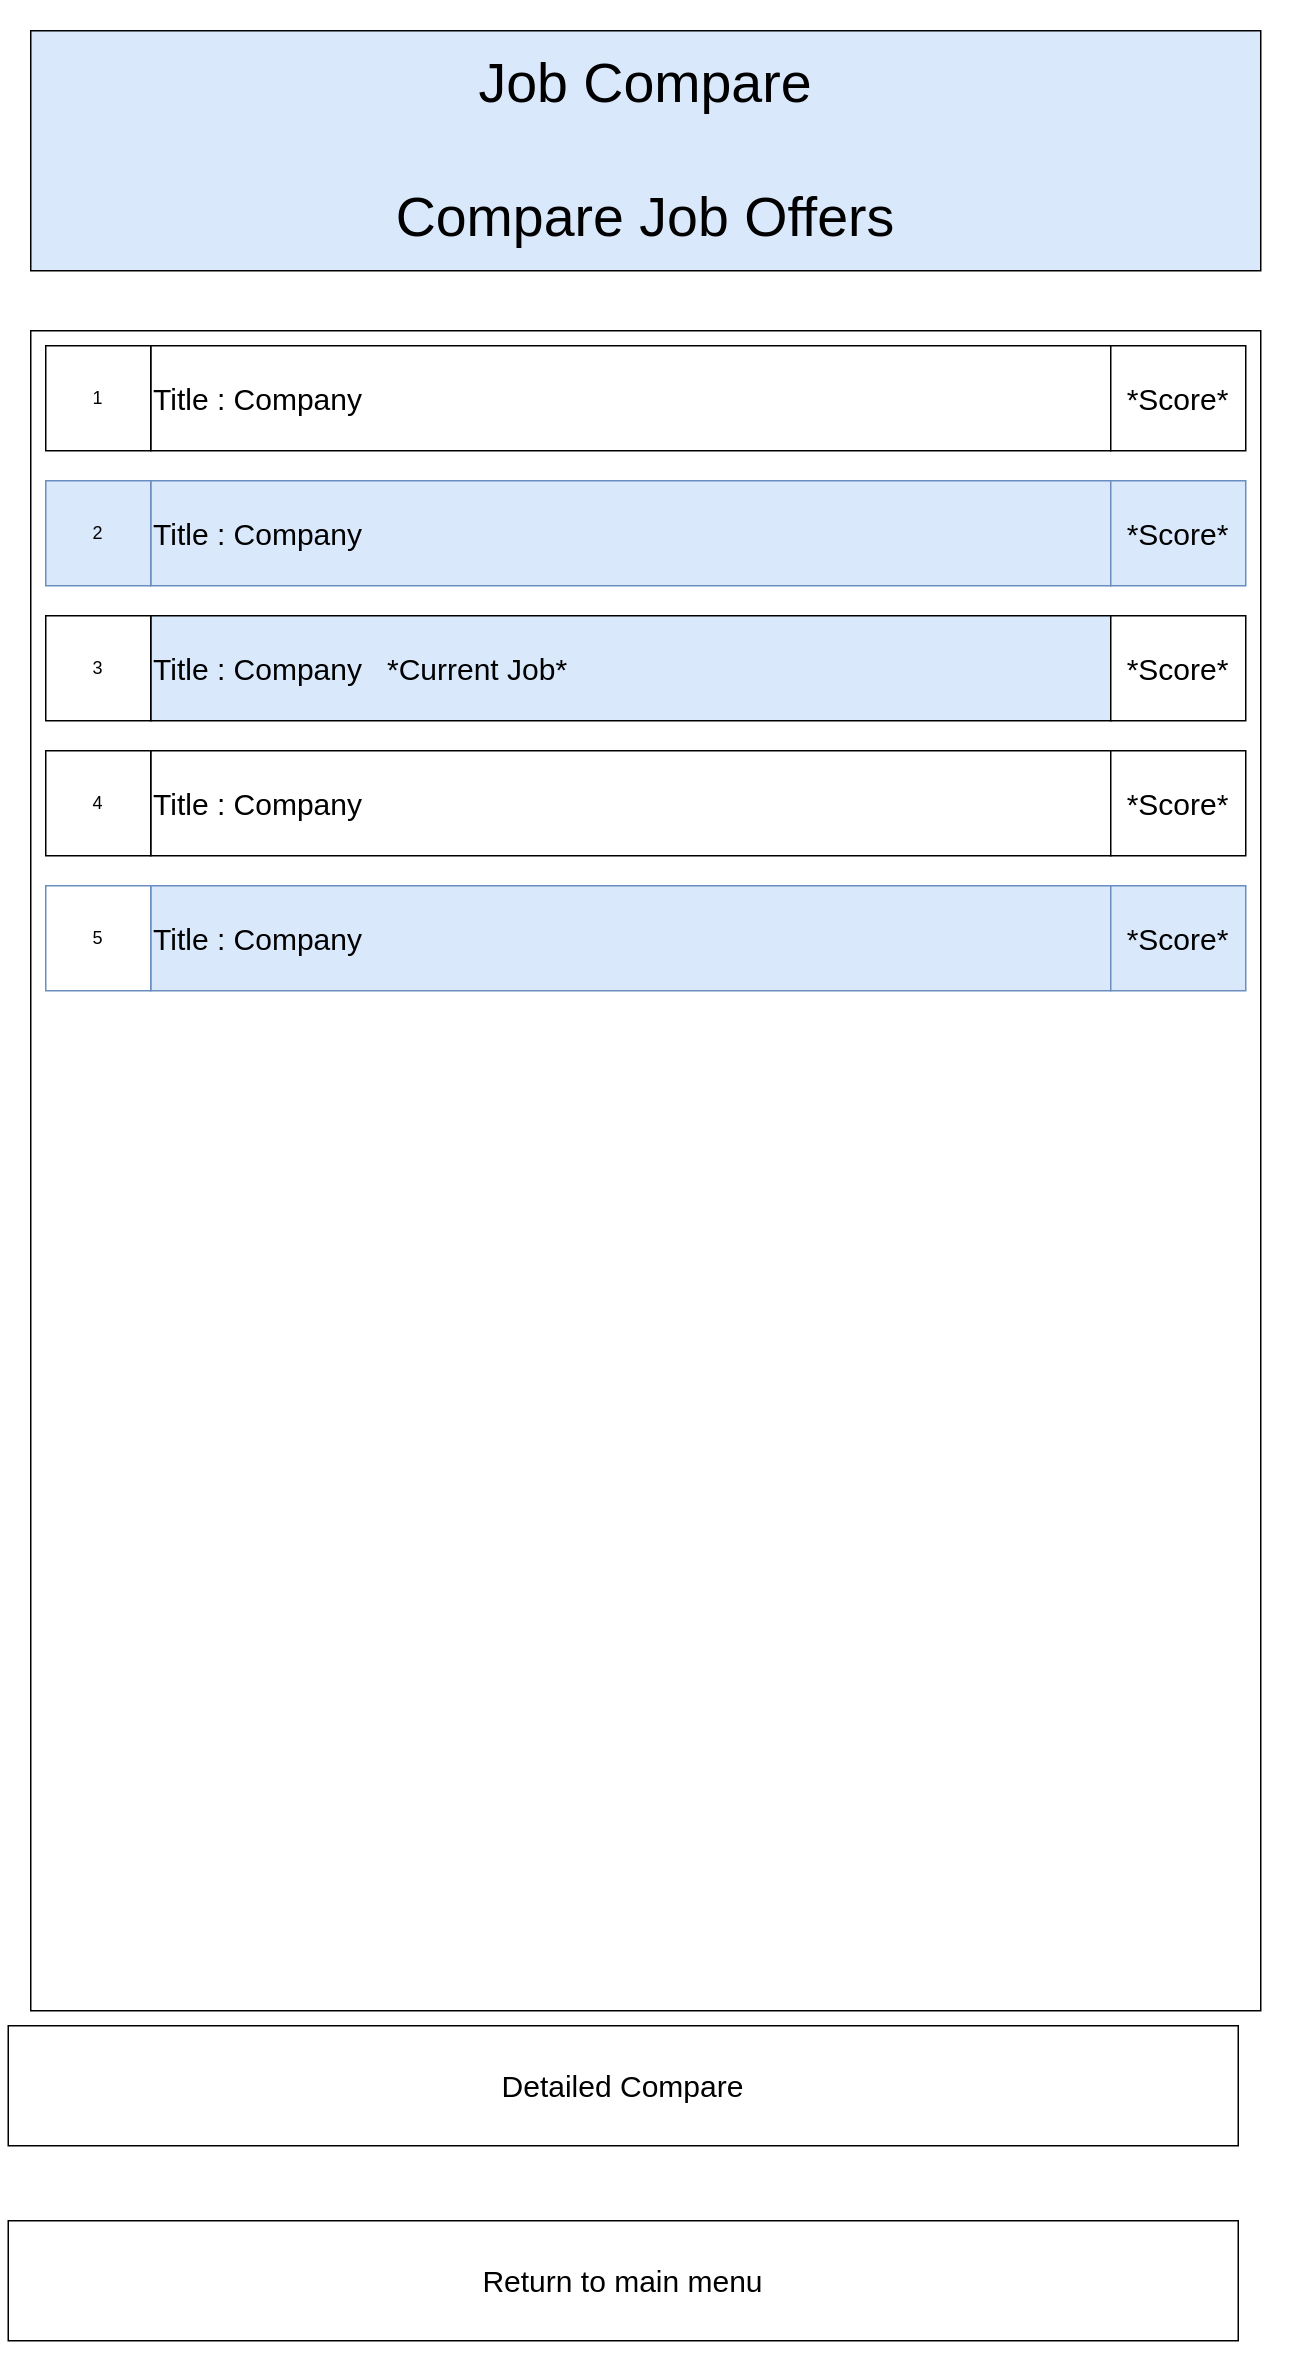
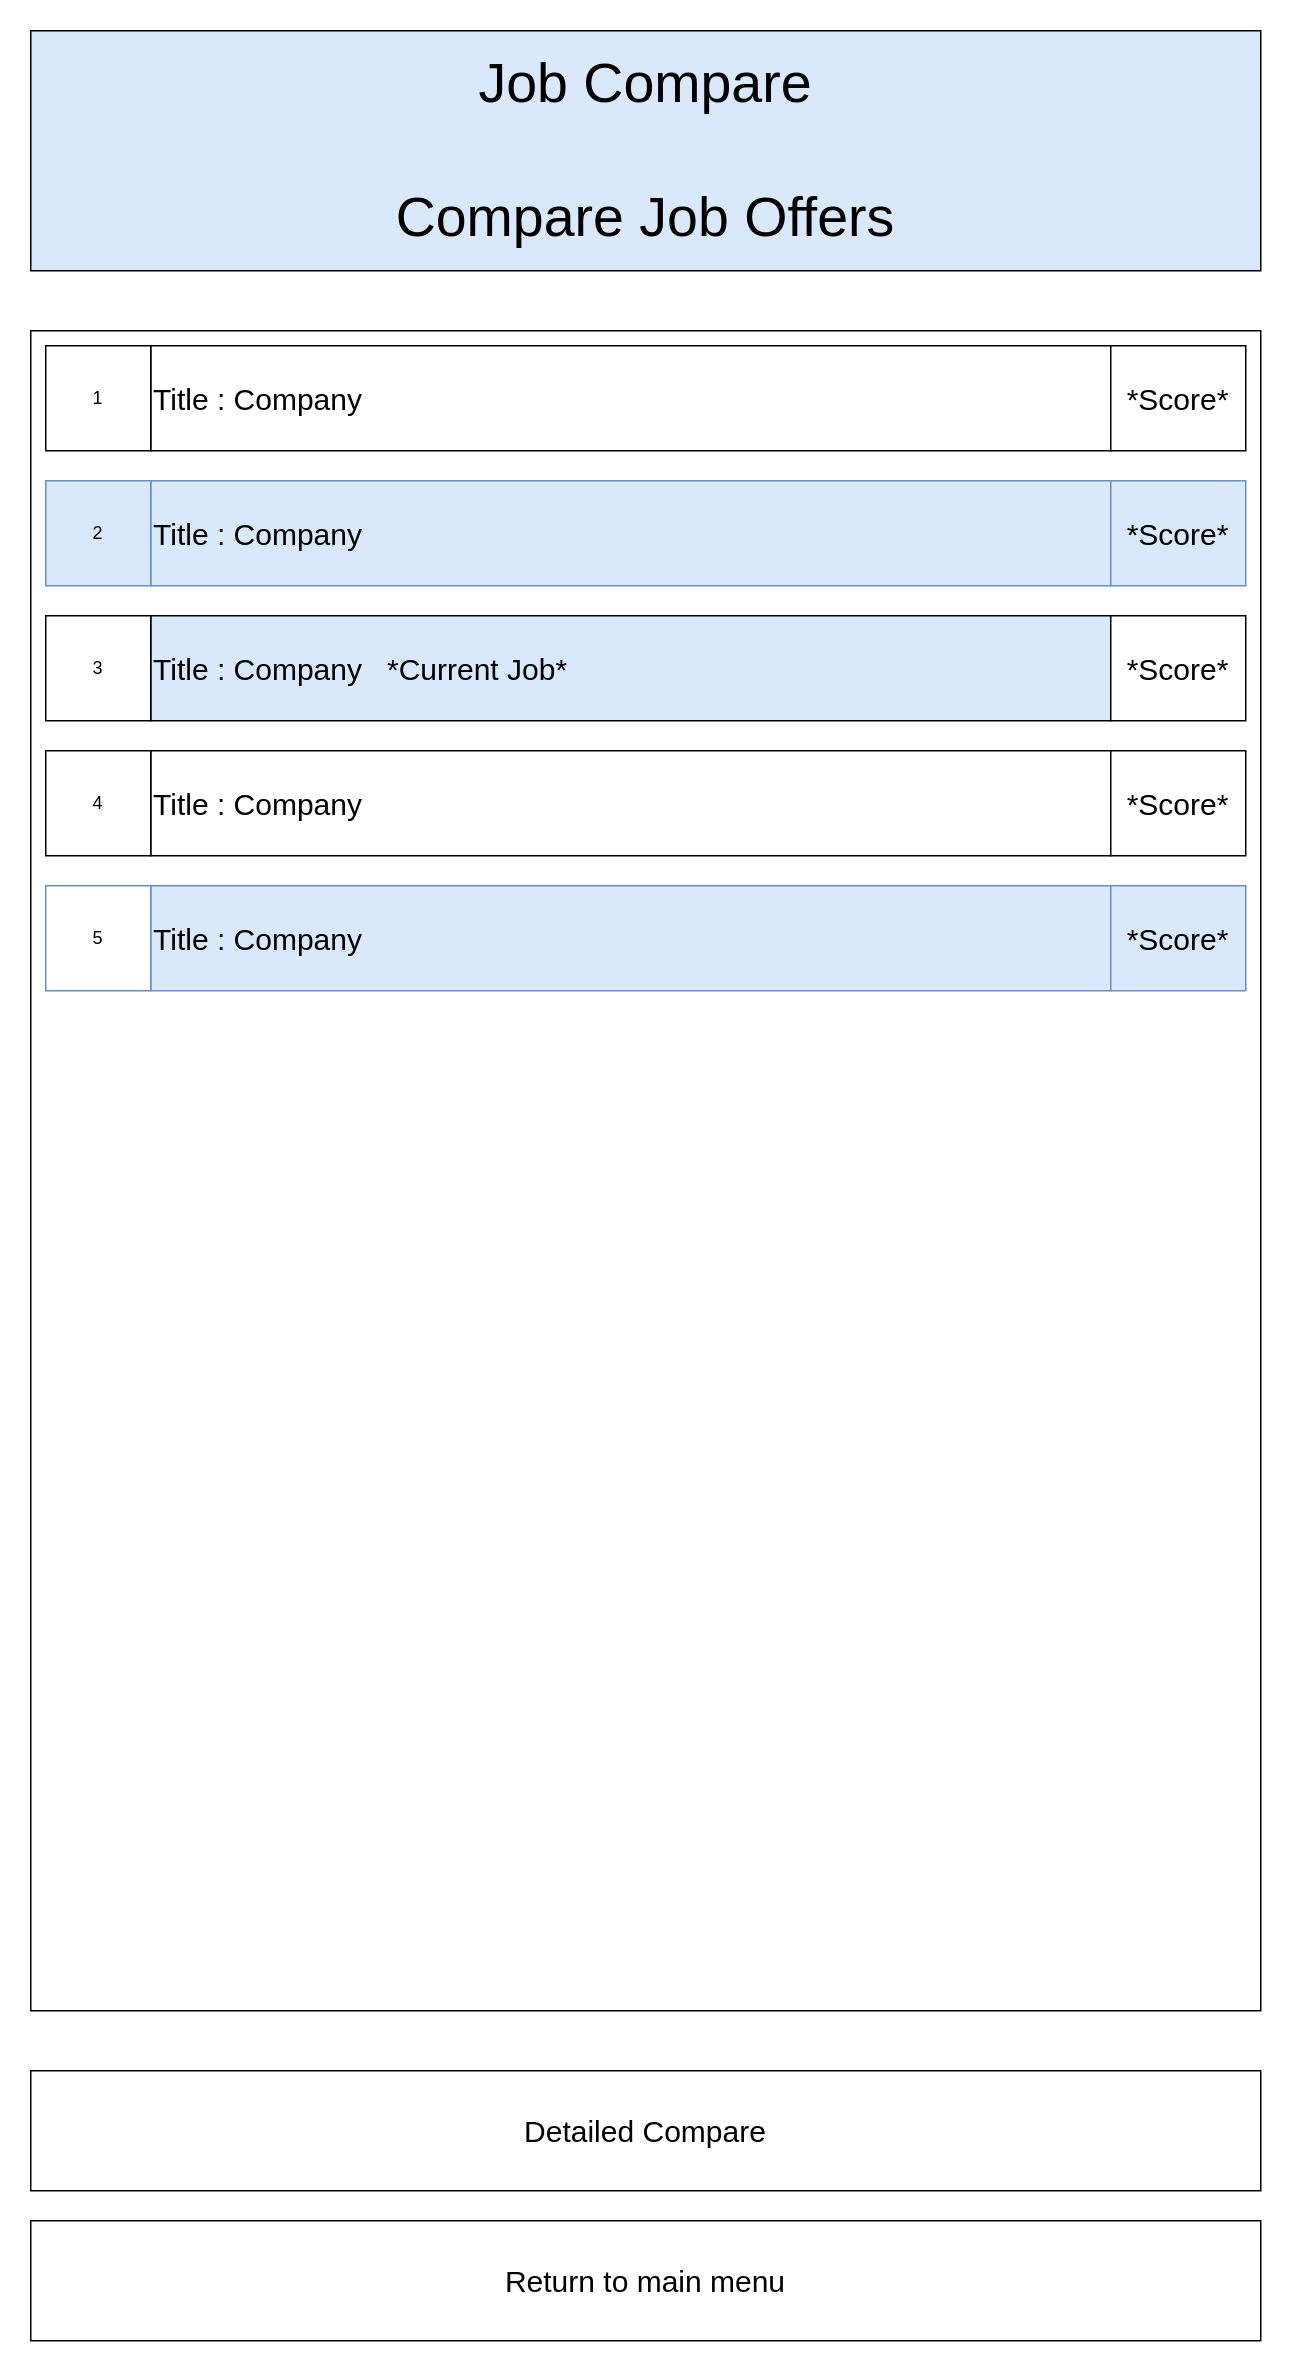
(623, 2086) -> (646, 2131)
(623, 2281) -> (646, 2281)
